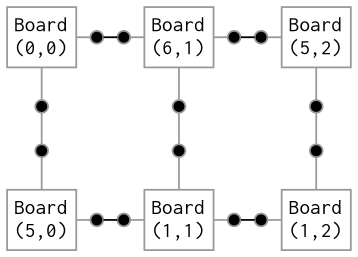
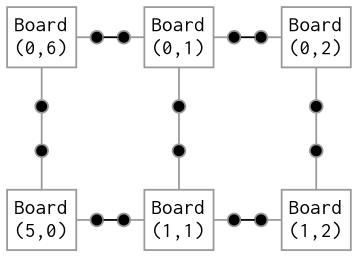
(42, 37) -> (42, 37)
(179, 37) -> (179, 37)
(316, 37) -> (316, 37)
